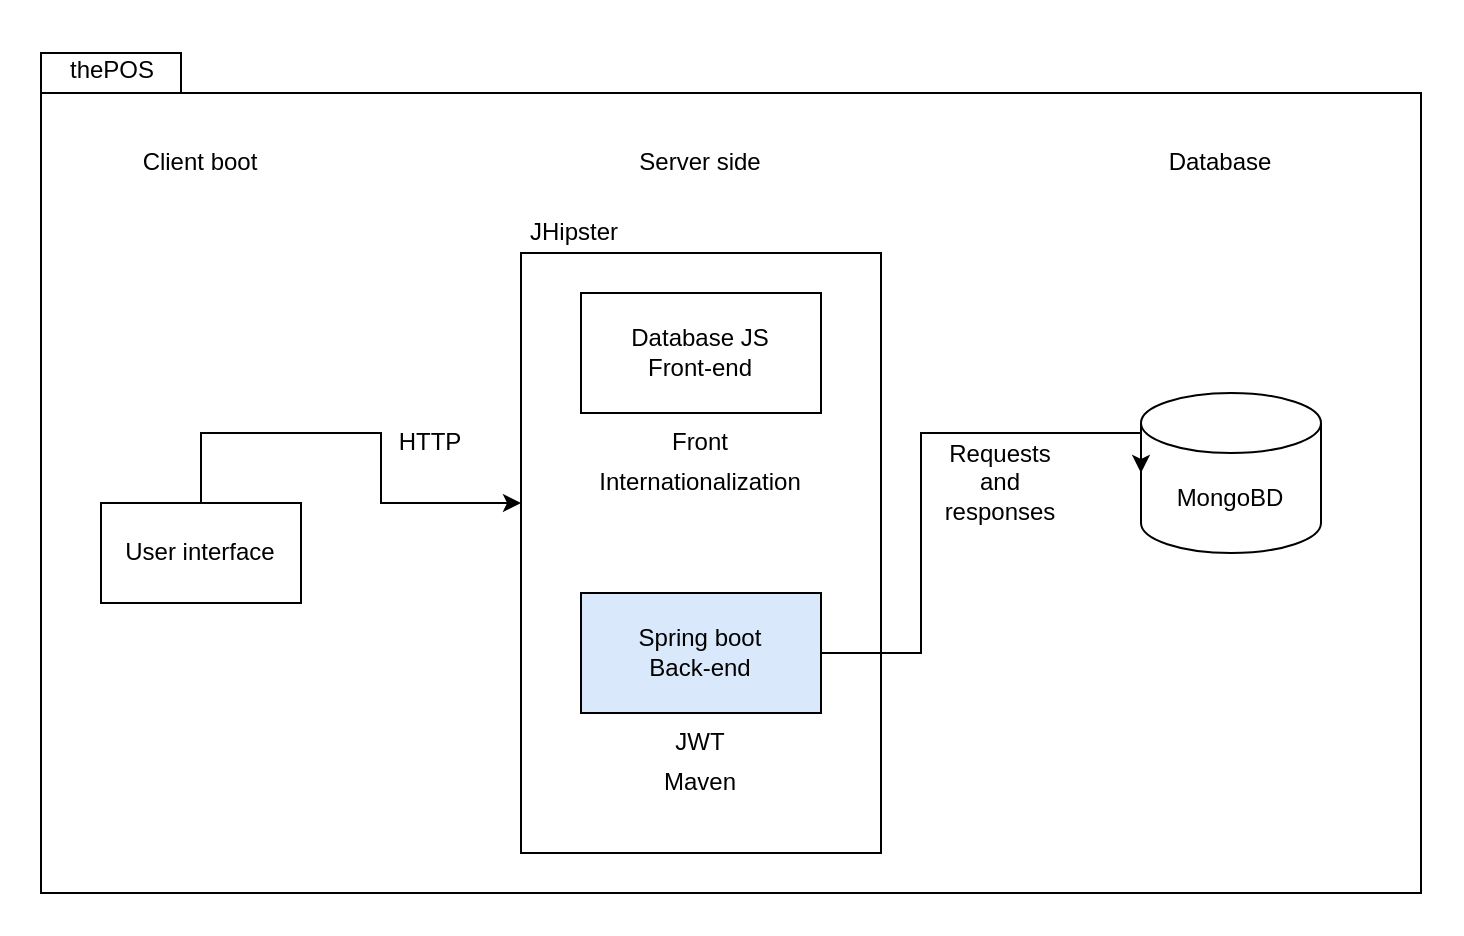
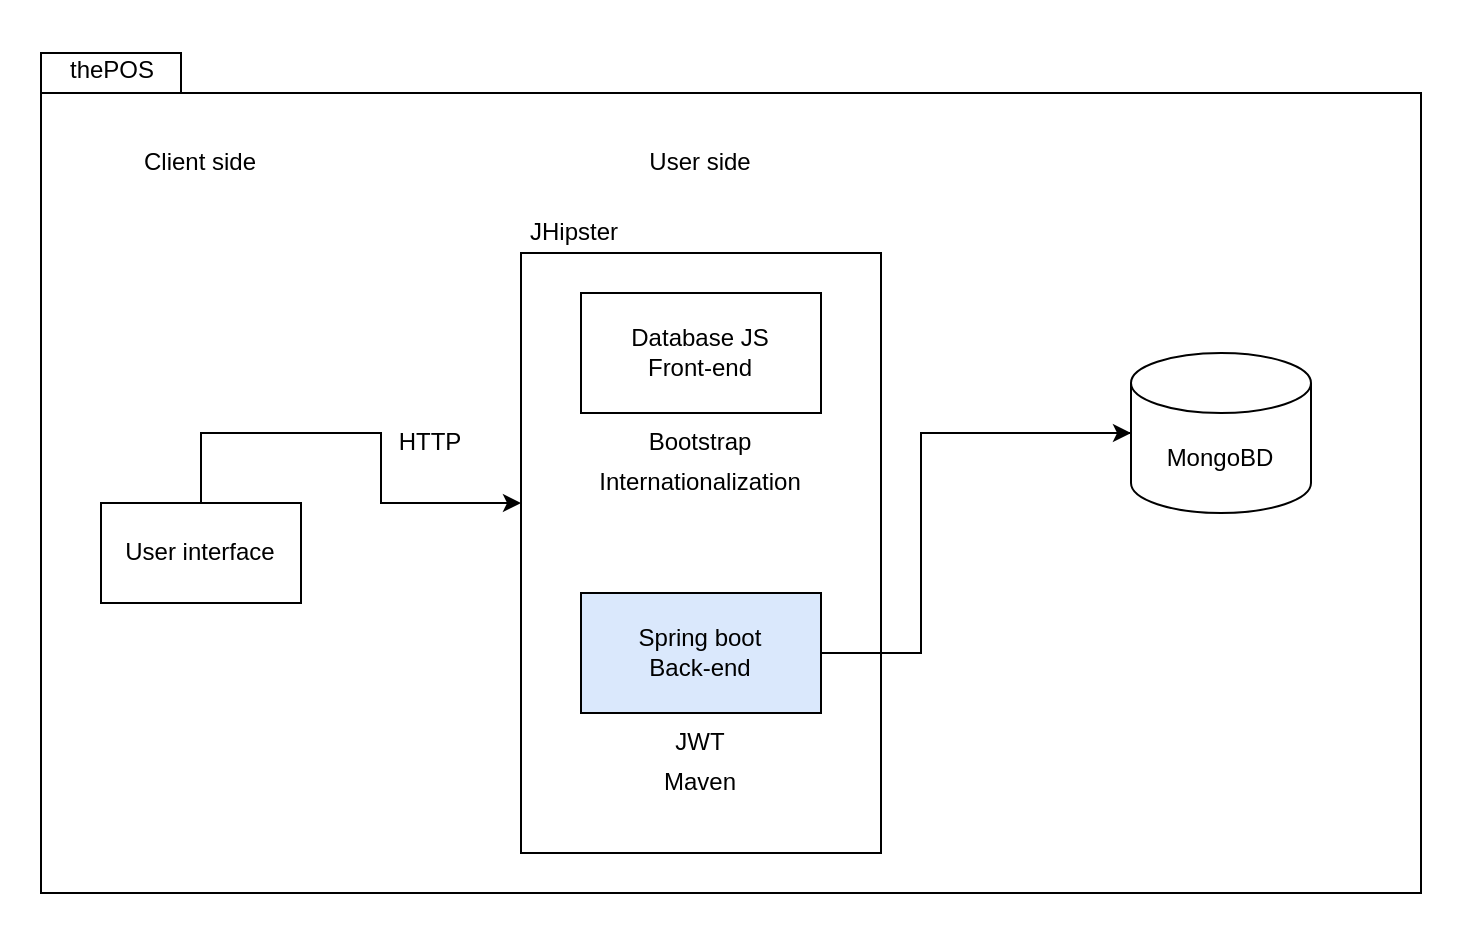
(201, 163) -> (201, 163)
(701, 163) -> (701, 163)
(1221, 163) -> none
(701, 443) -> (701, 443)
(1231, 473) -> (1221, 433)
(1001, 483) -> none
